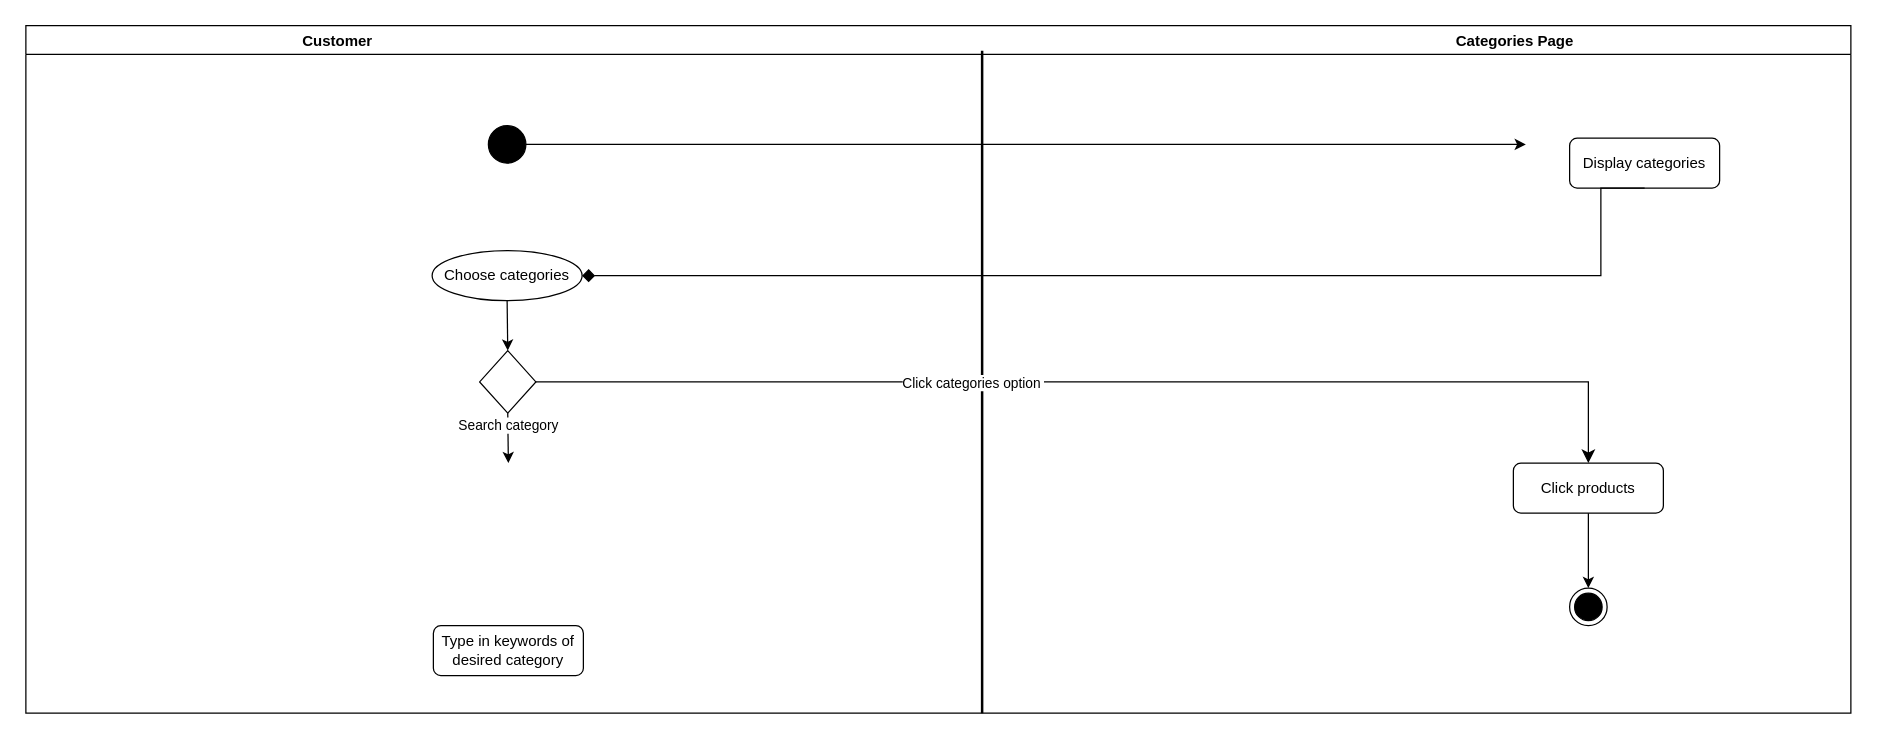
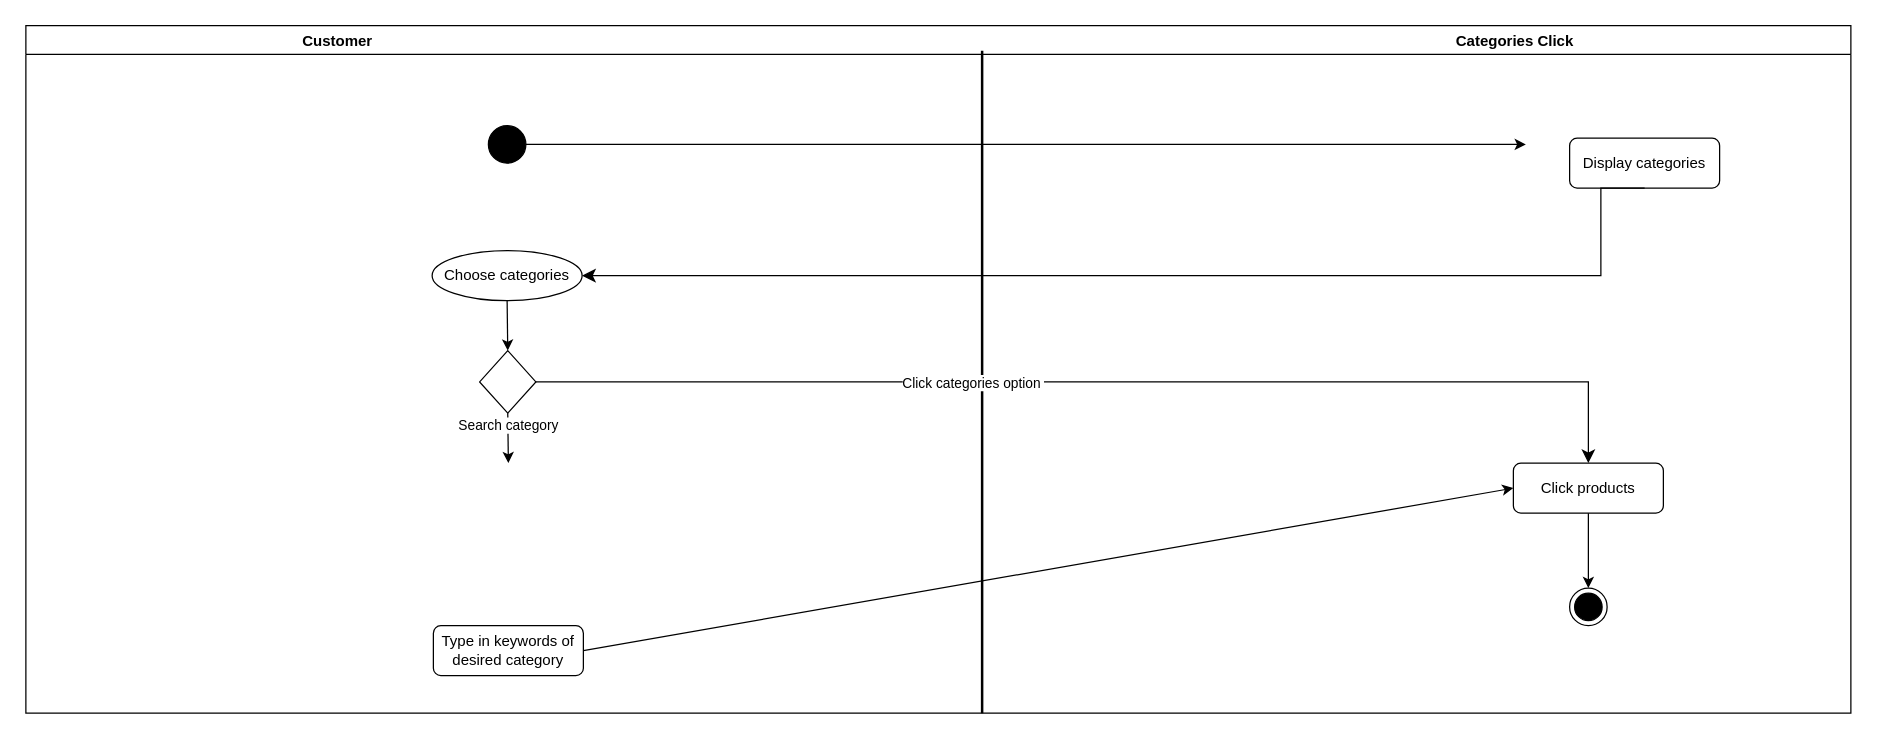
(938, 41) -> (938, 41)
(595, 276) -> (594, 276)
none -> (1044, 570)
